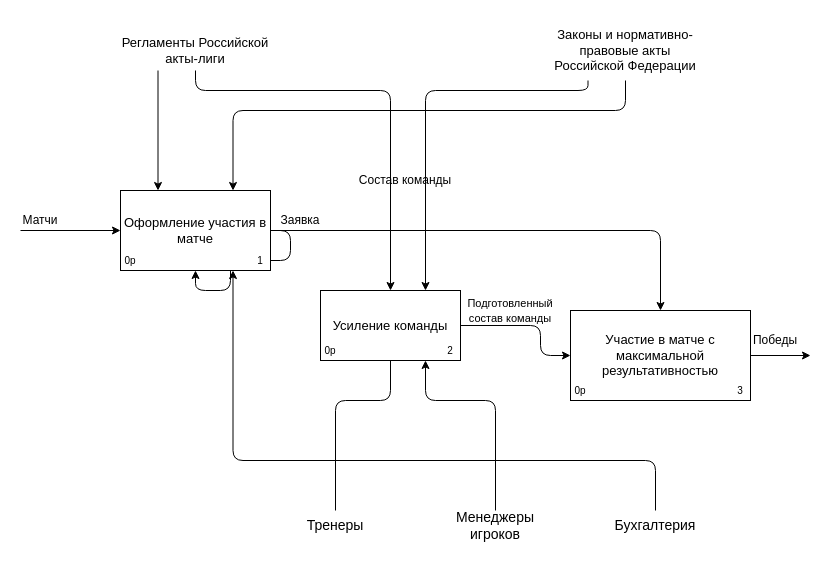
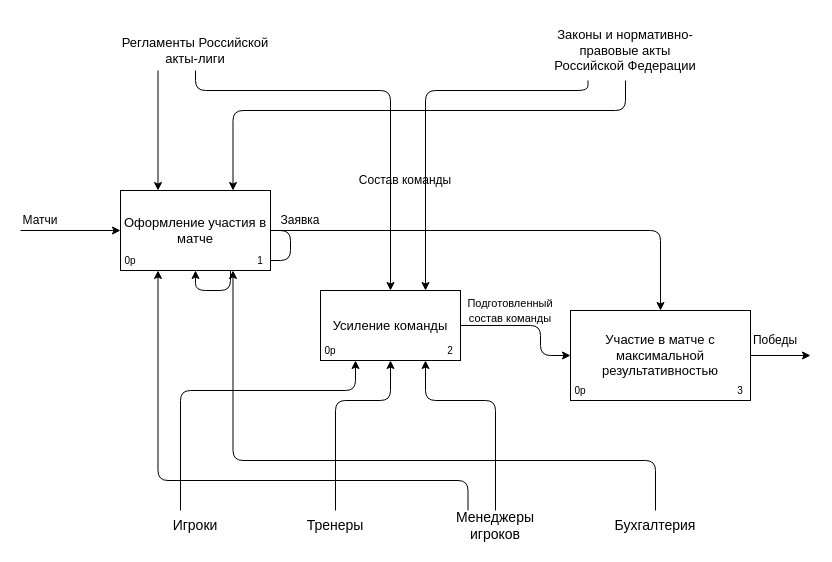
(391, 366) -> (391, 368)
none -> (220, 391)
none -> (227, 481)
none -> (196, 526)
